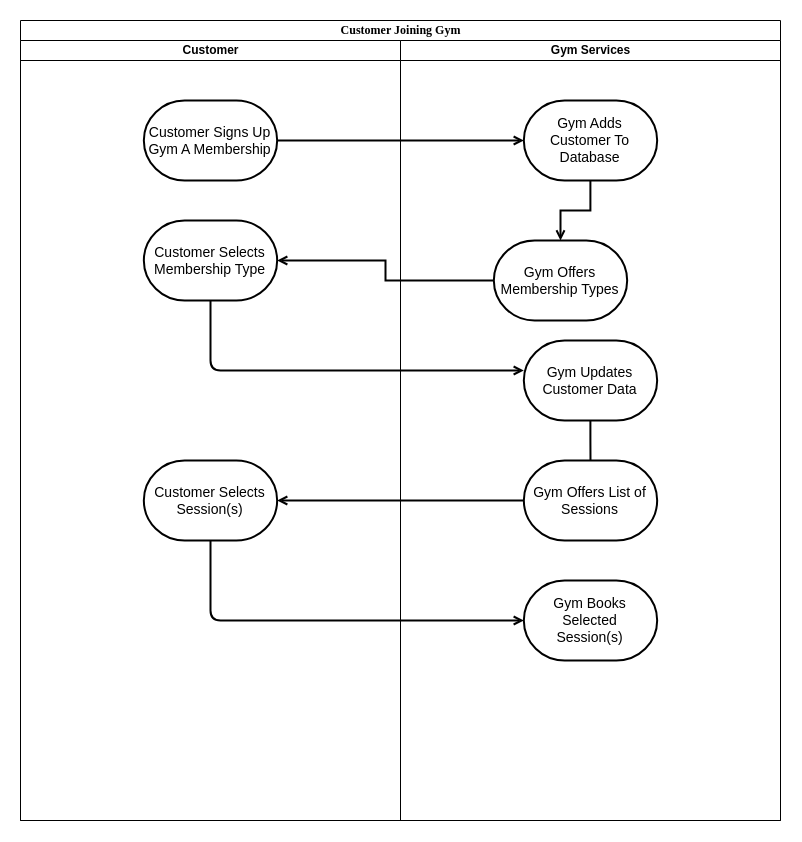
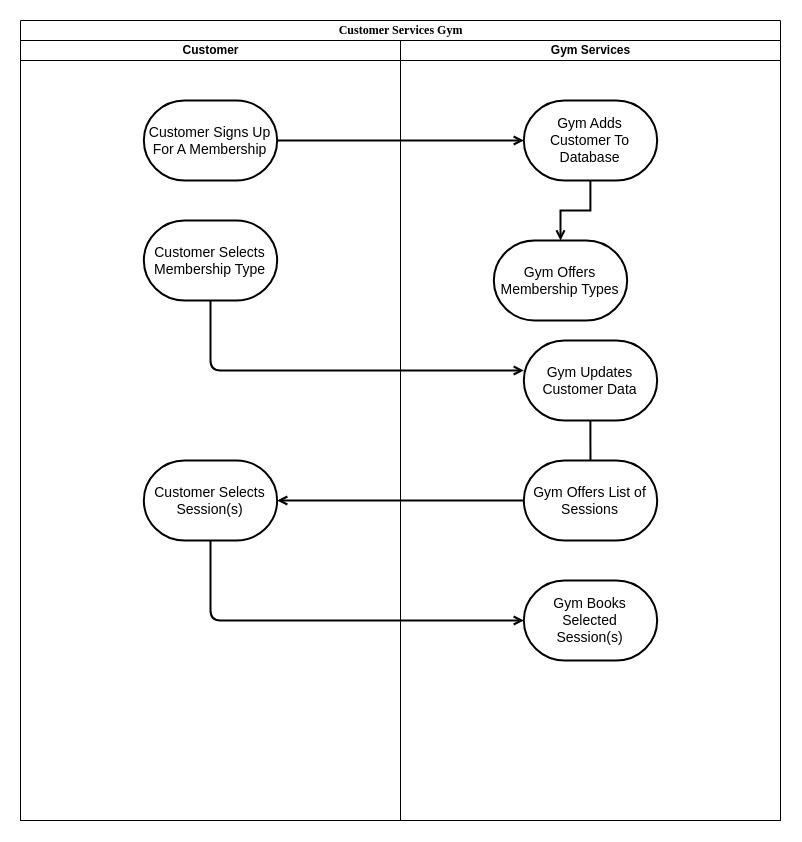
(401, 31) -> (401, 31)
(210, 141) -> (210, 141)
(386, 274) -> none
